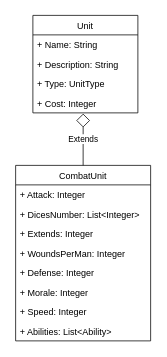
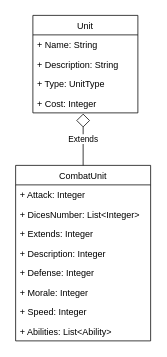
(74, 254) -> (69, 254)
